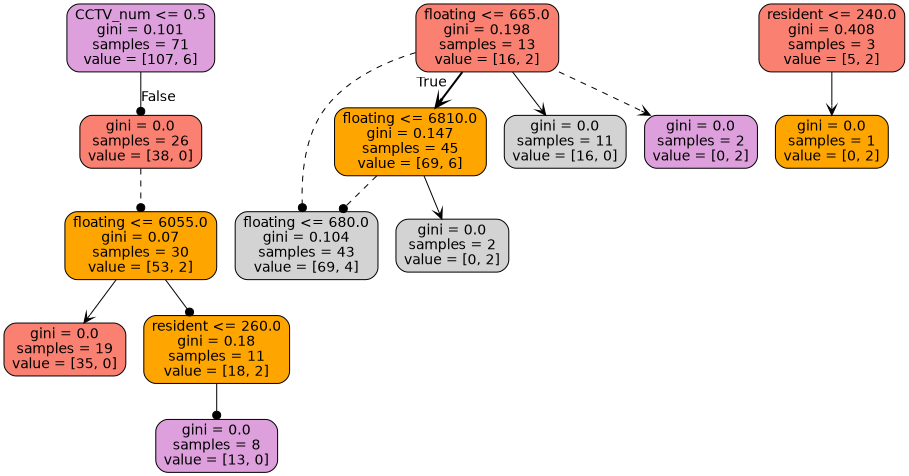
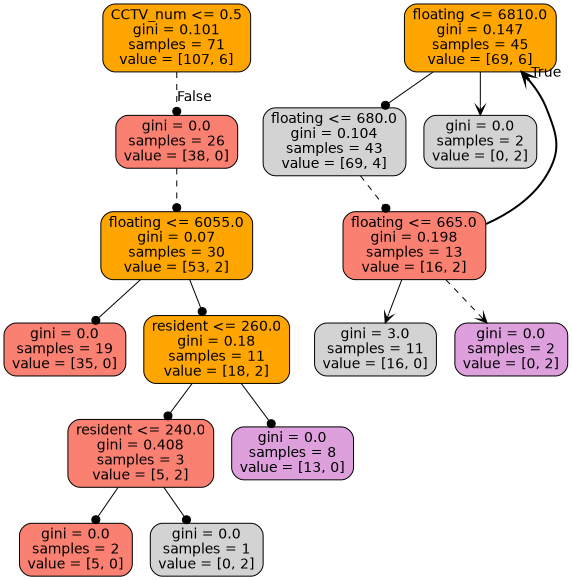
(141, 38) -> (177, 38)
(832, 89) -> (174, 502)
(141, 90) -> (177, 90)
(328, 105) -> (372, 190)
(565, 142) -> (375, 350)
(832, 142) -> (207, 550)
(362, 191) -> (411, 87)
(103, 297) -> (120, 299)
none -> (181, 398)
none -> (76, 550)
